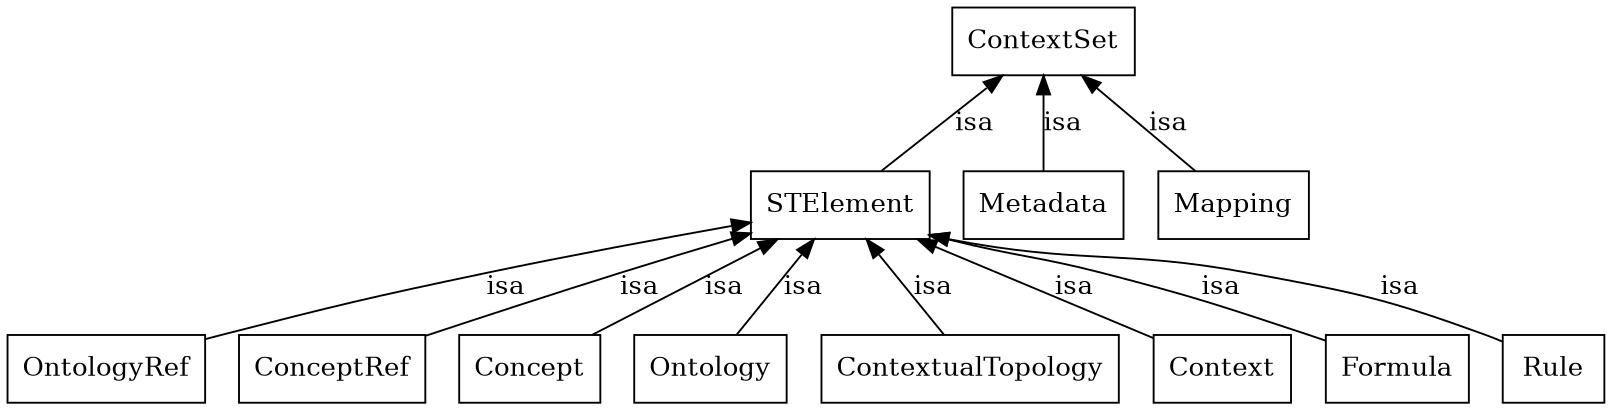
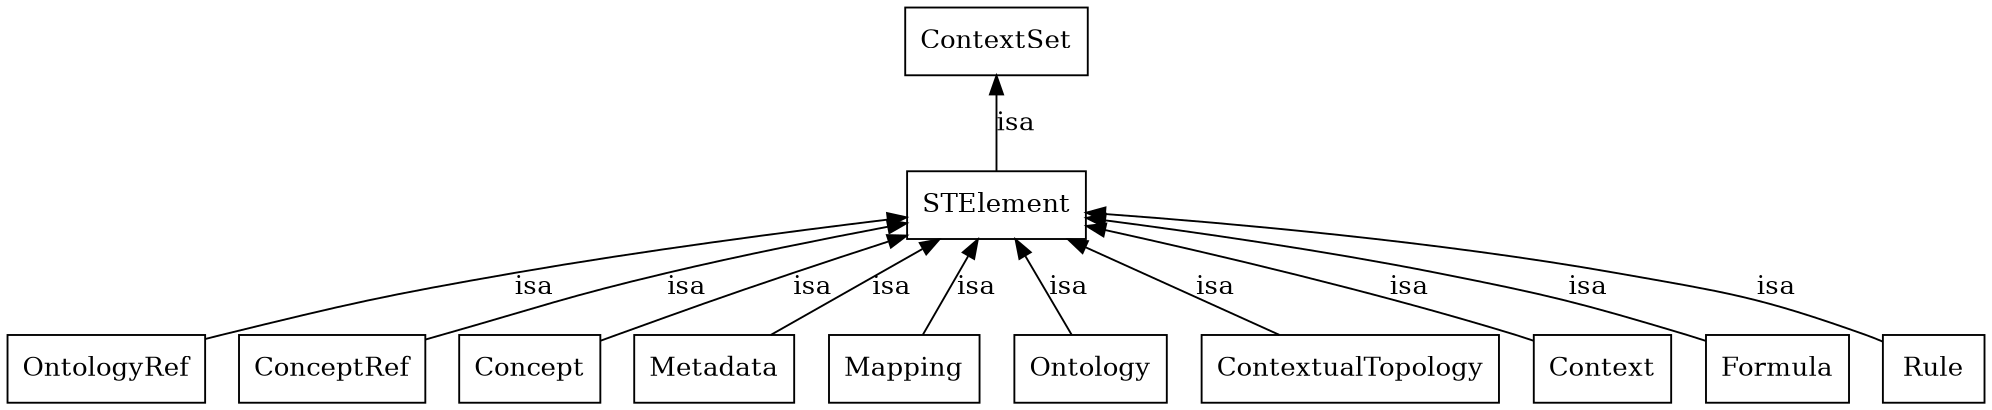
(1146, 129) -> (946, 295)
(1044, 133) -> (847, 292)
